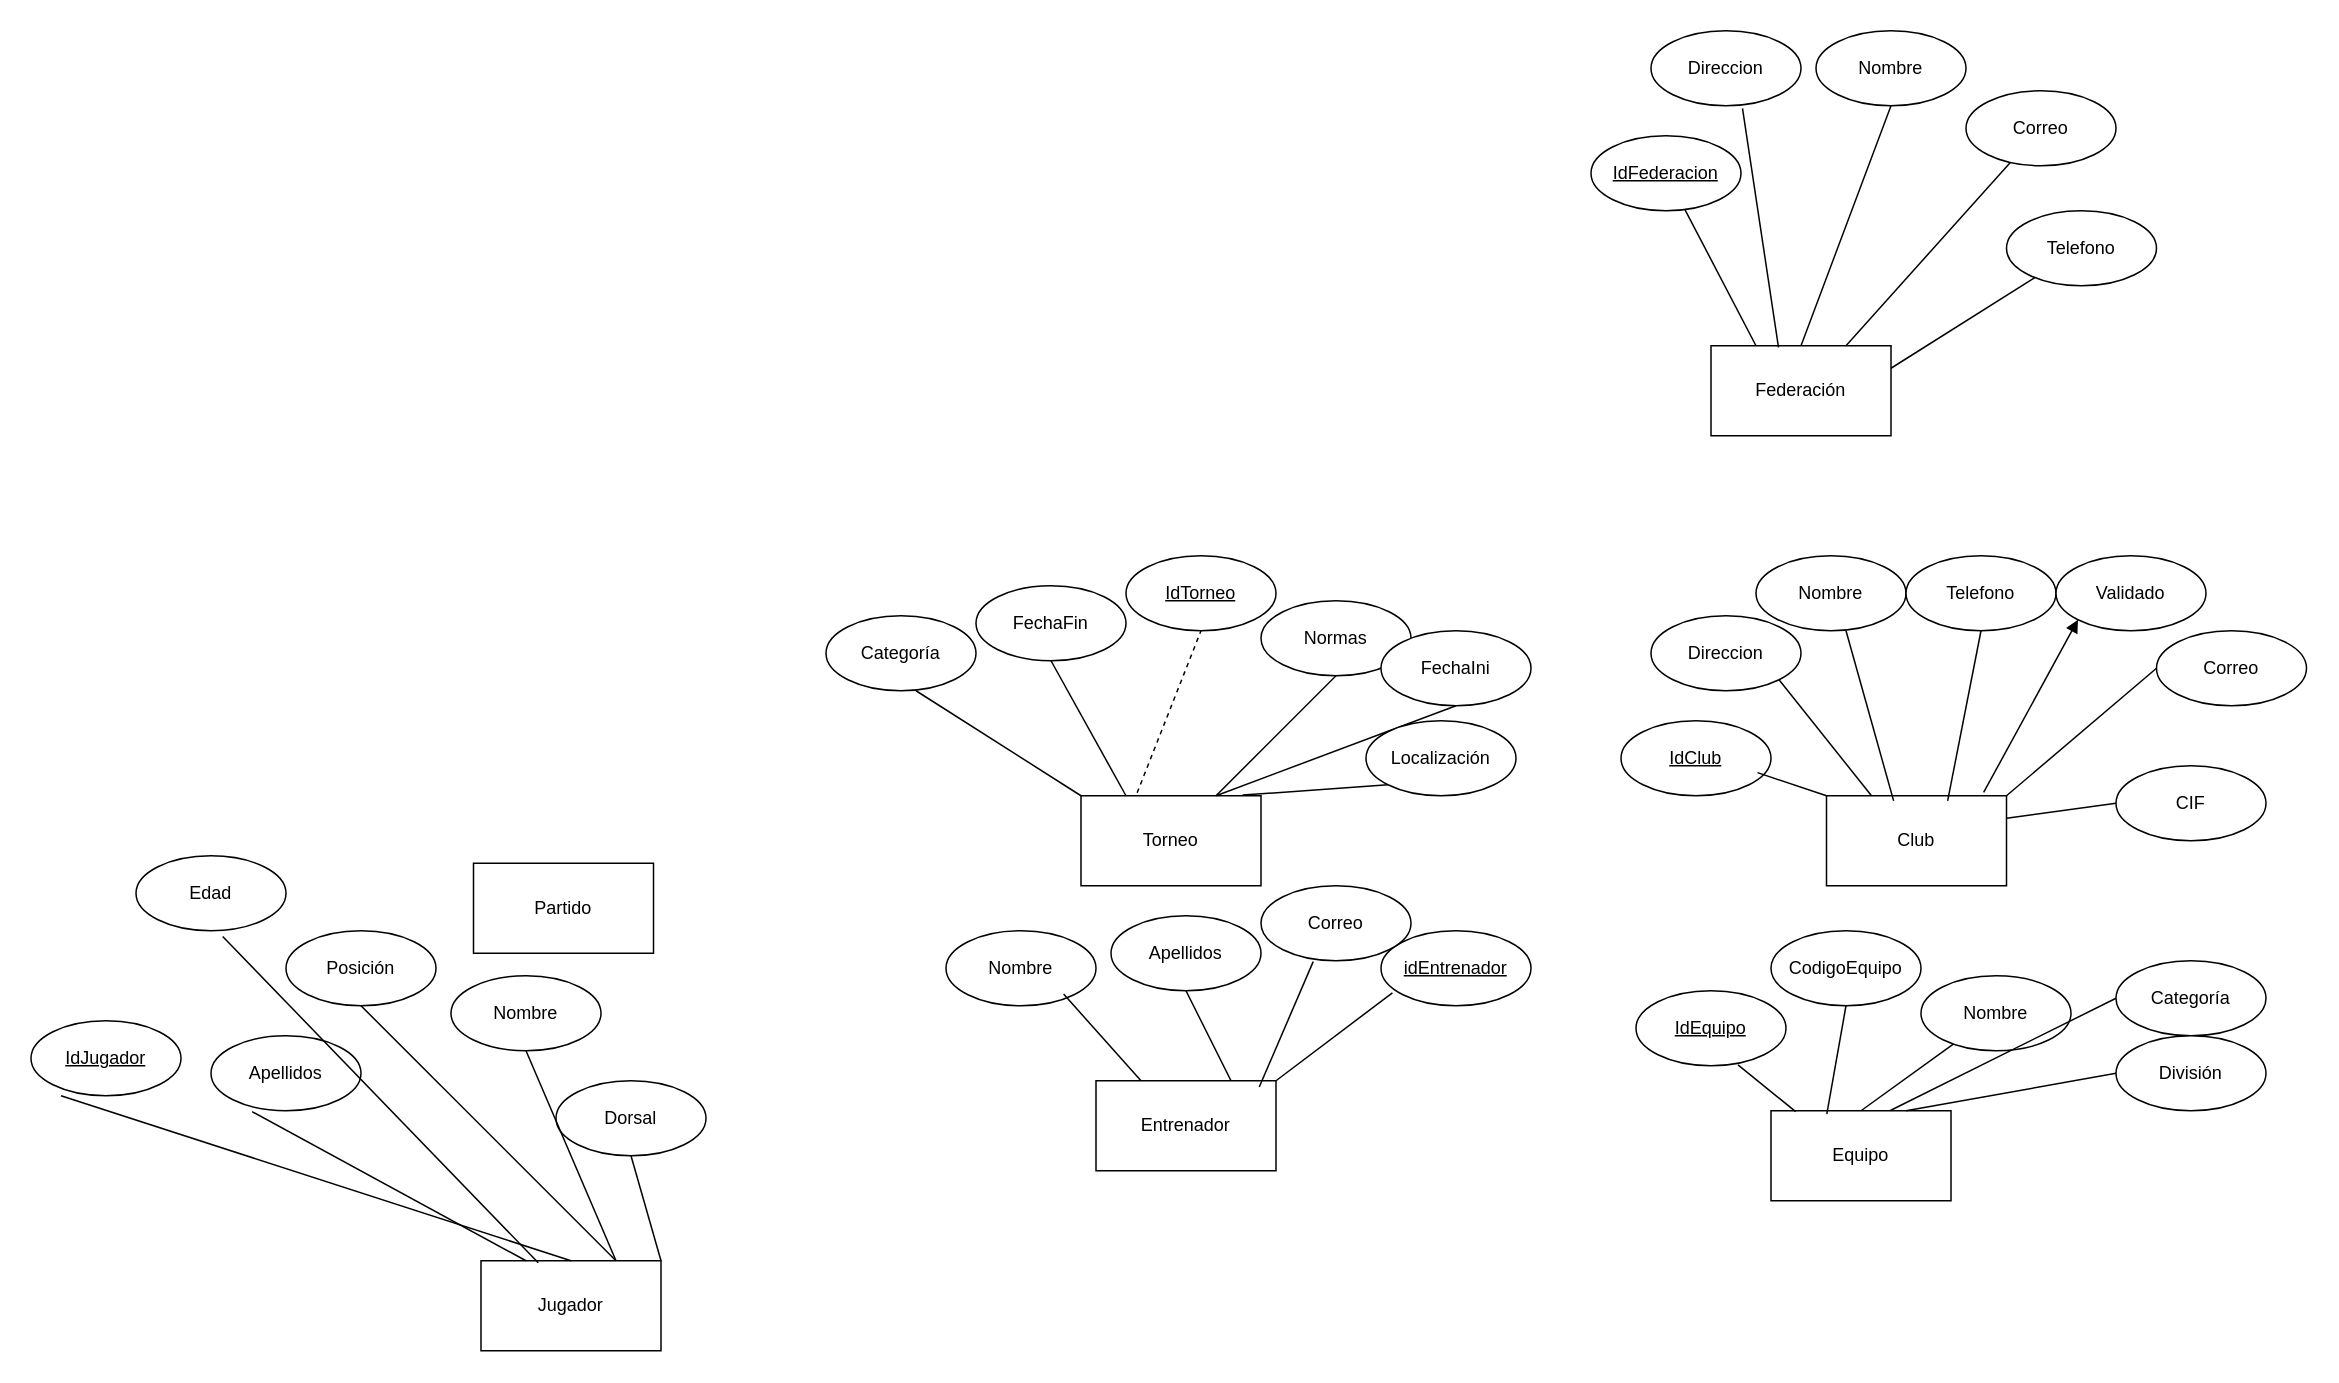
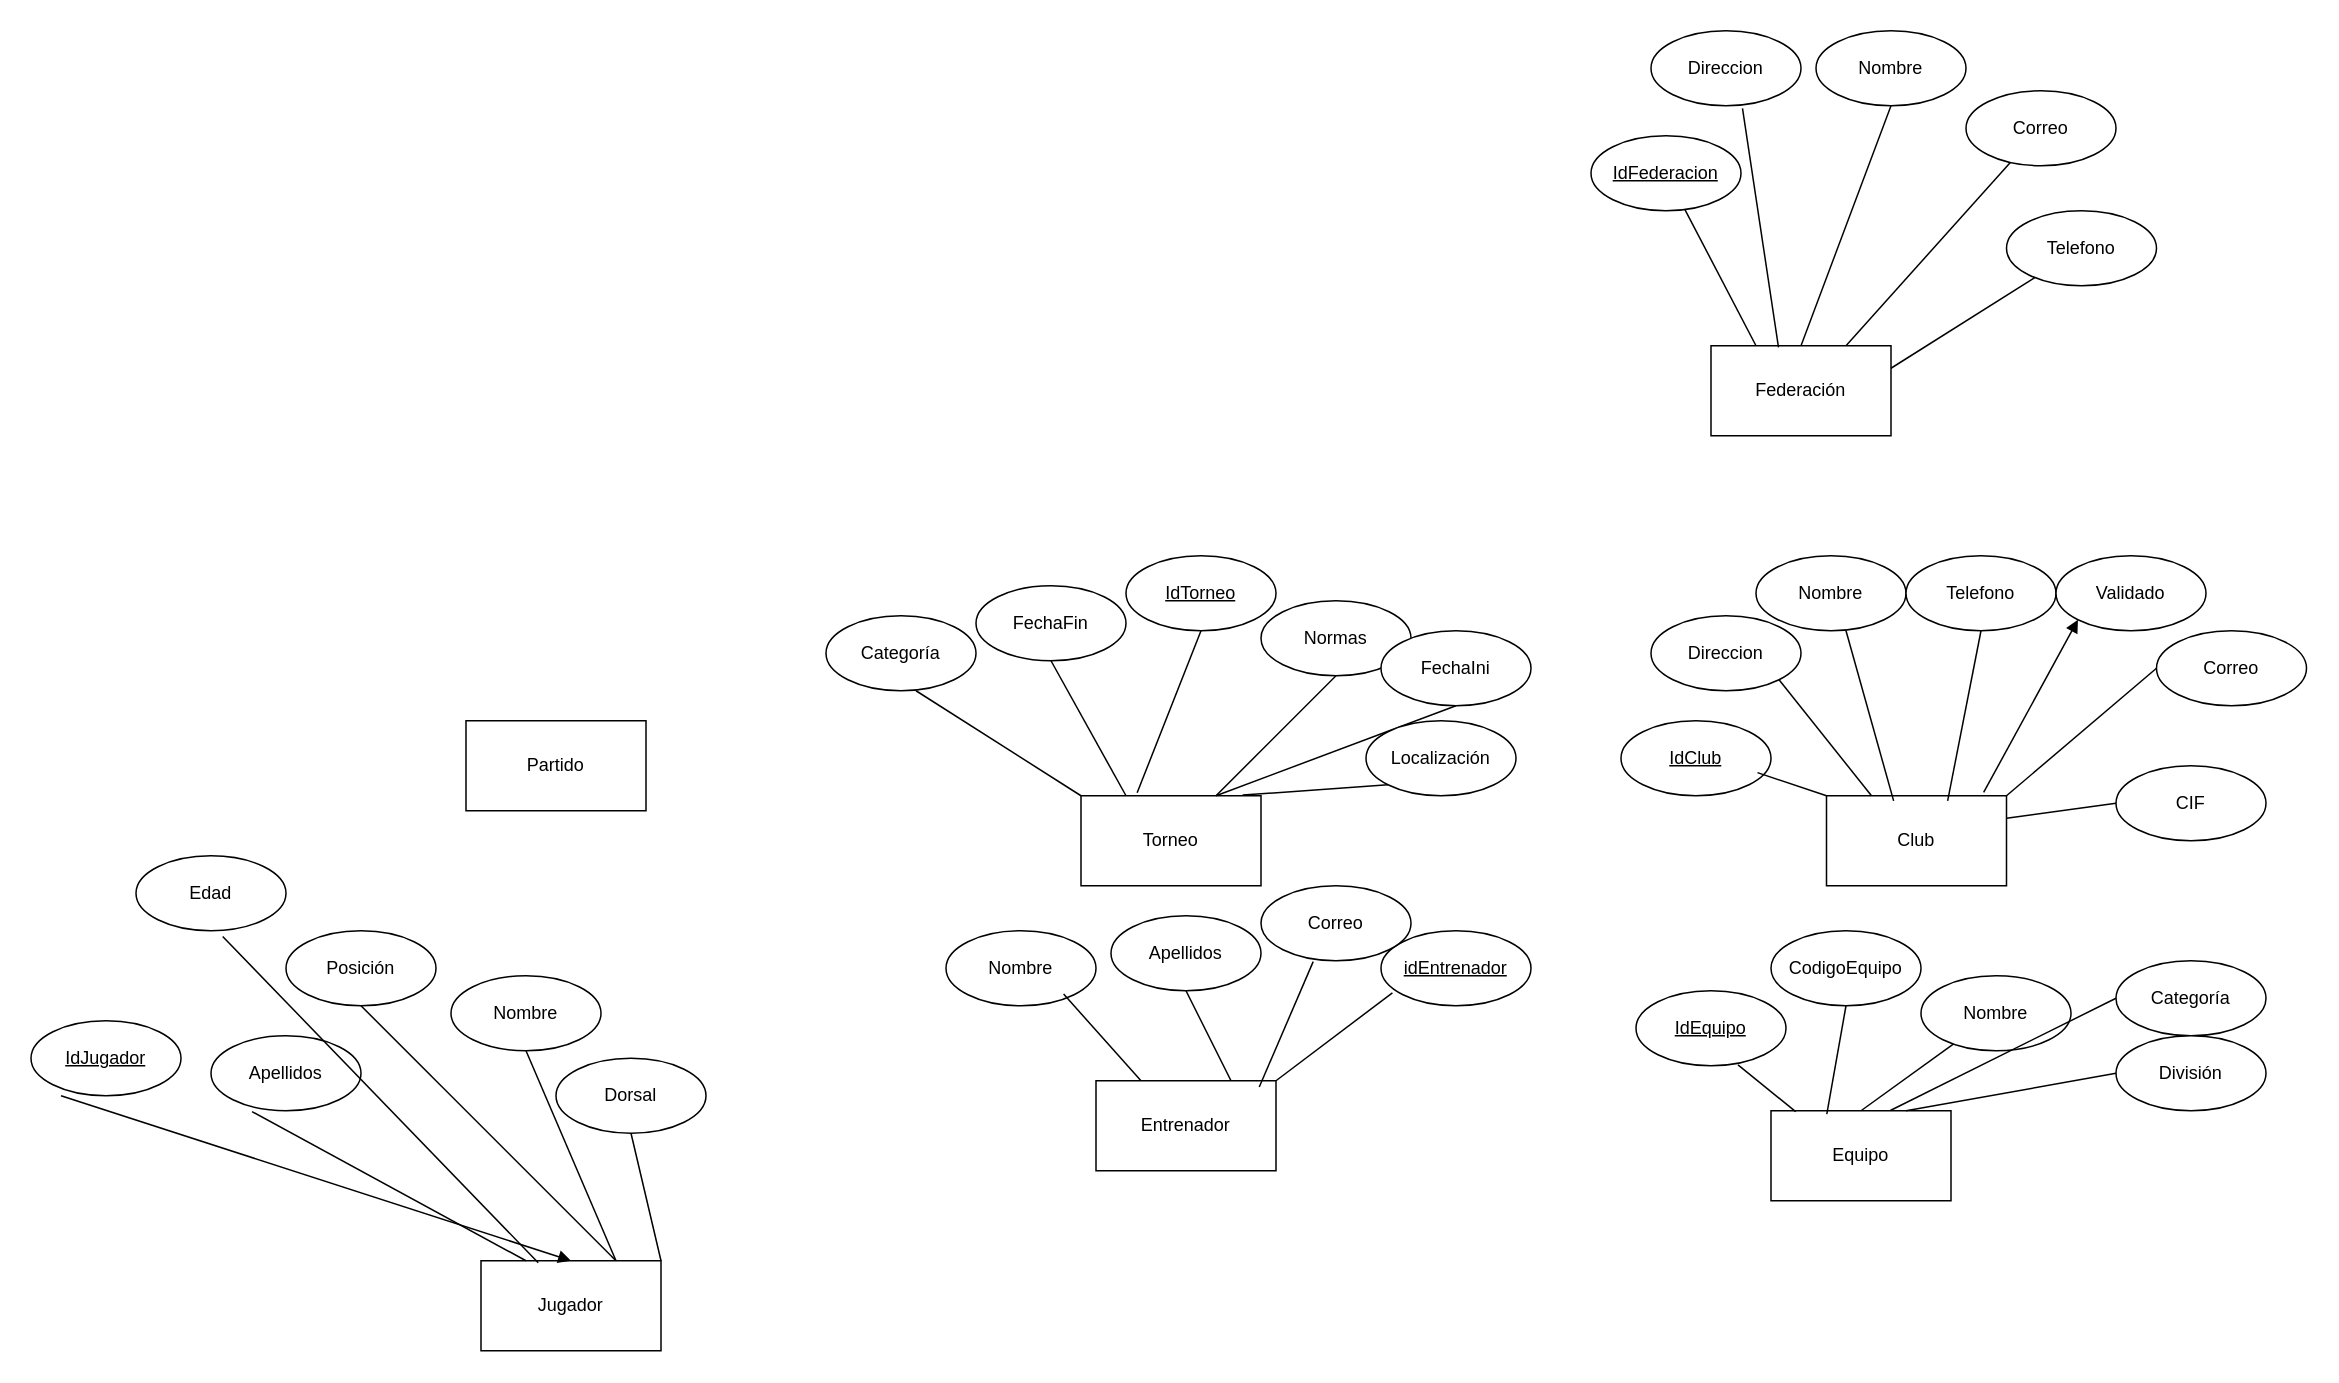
(1169, 711) -> (1169, 711)
(563, 908) -> (556, 766)
(631, 1118) -> (631, 1096)
(562, 1258) -> (557, 1256)
